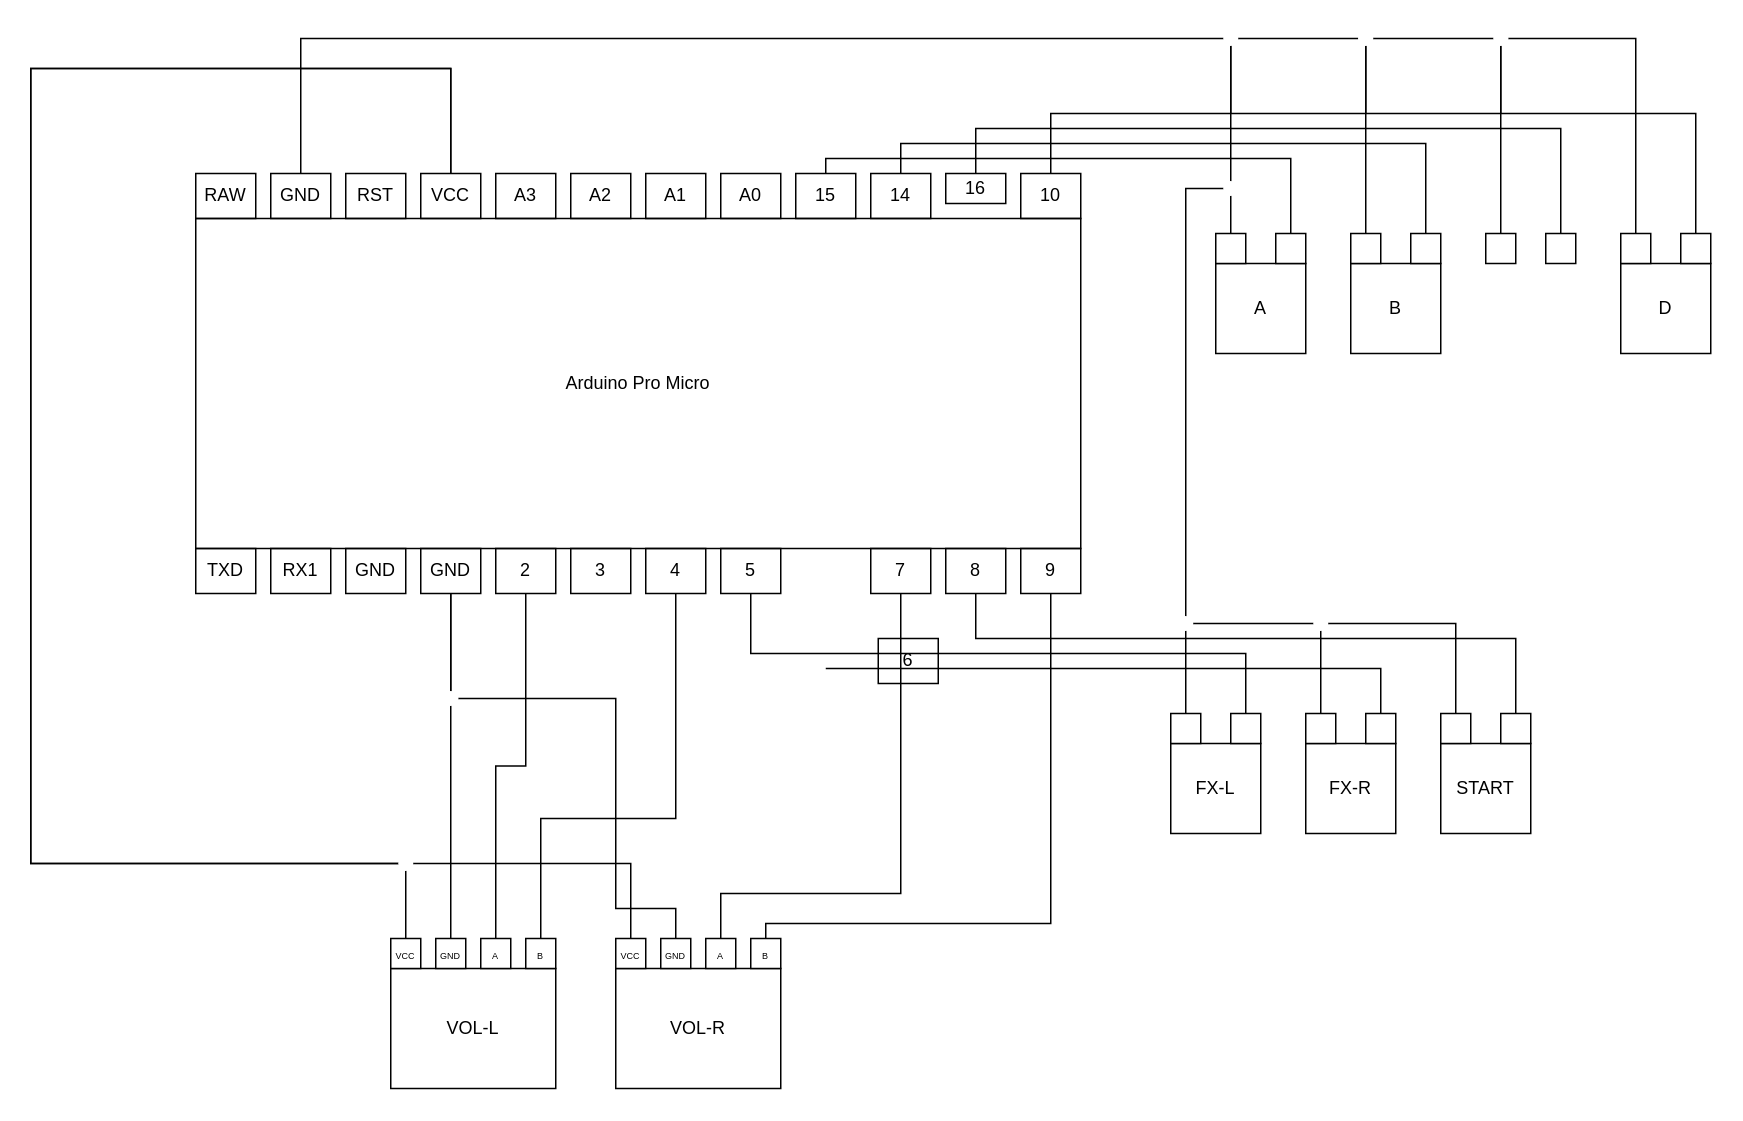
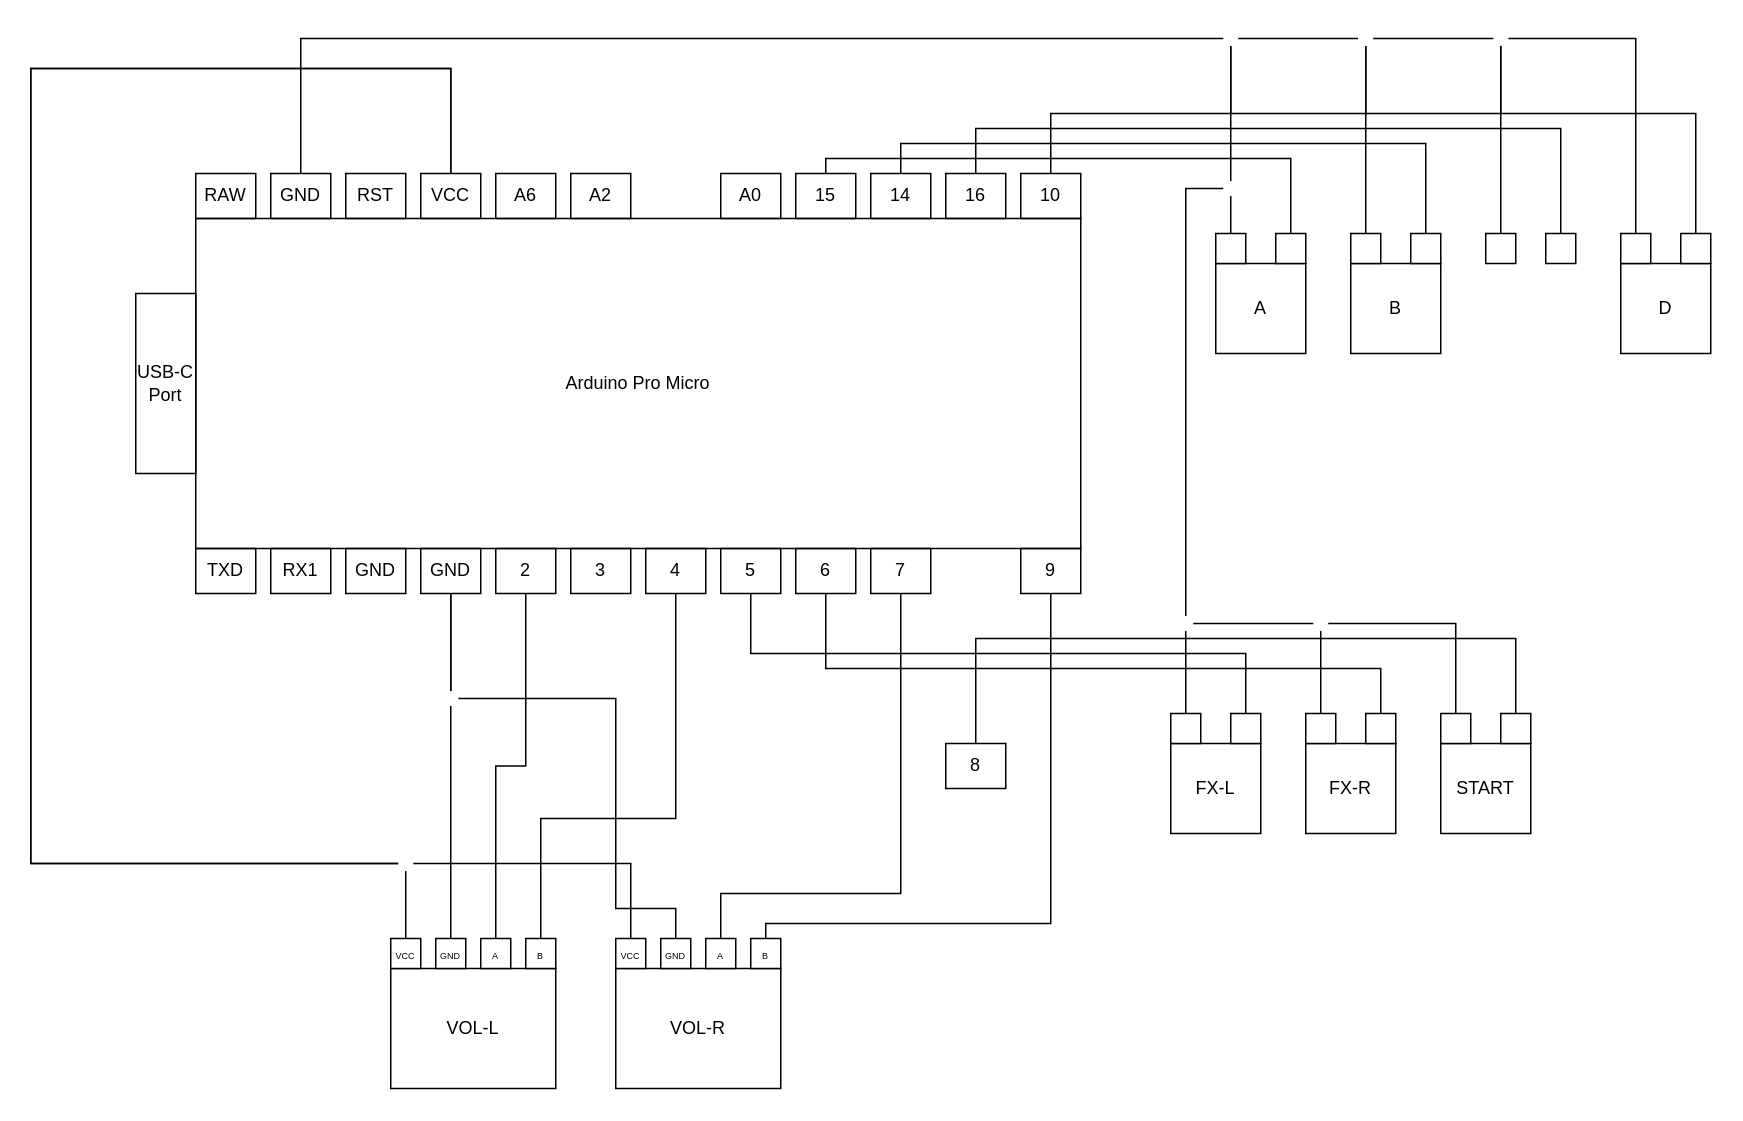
(976, 188) -> (976, 196)
(526, 196) -> (526, 196)
(676, 196) -> none
none -> (166, 383)
(976, 571) -> (976, 766)
(908, 661) -> (826, 571)
